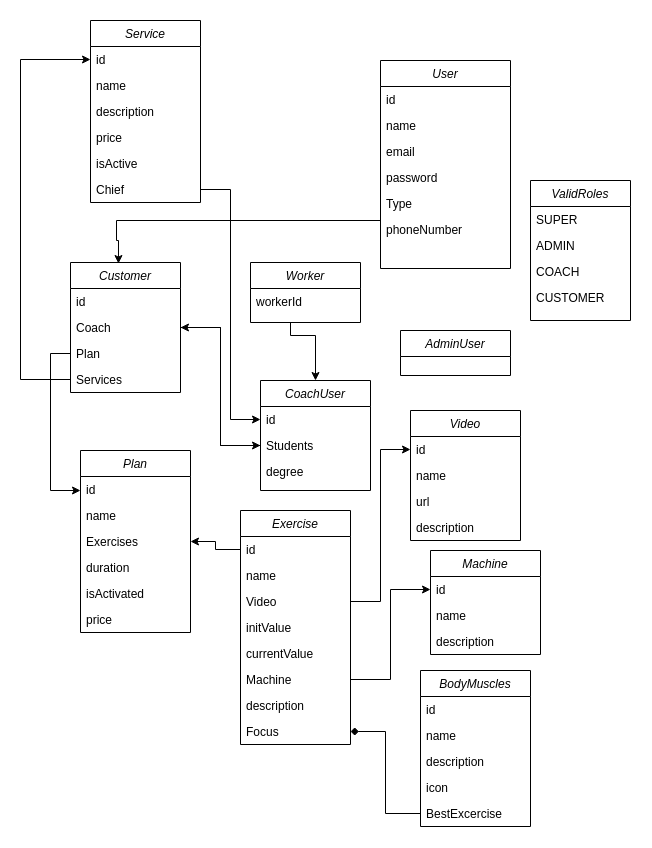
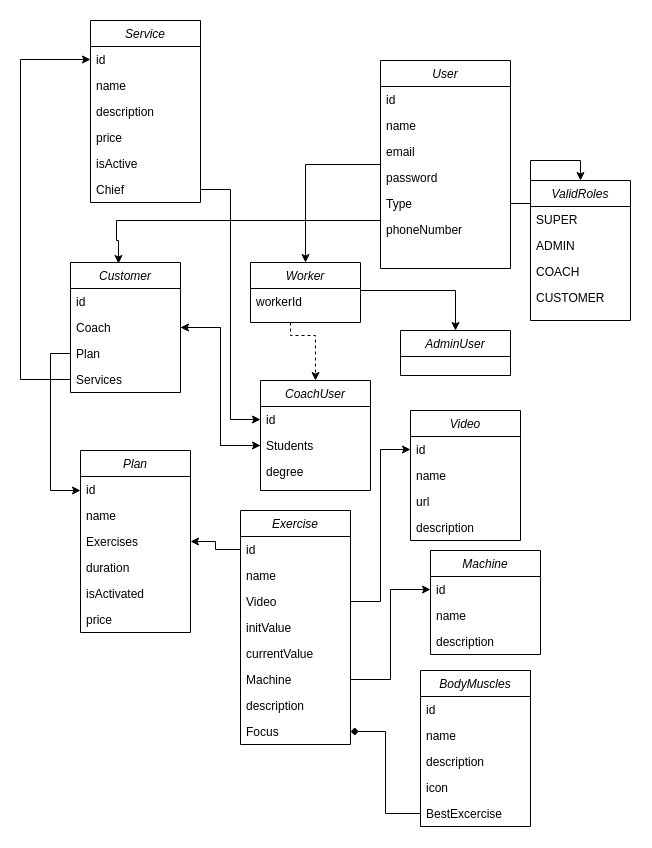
none -> (552, 161)
none -> (306, 174)
none -> (425, 291)
(316, 336) -> (316, 336)
